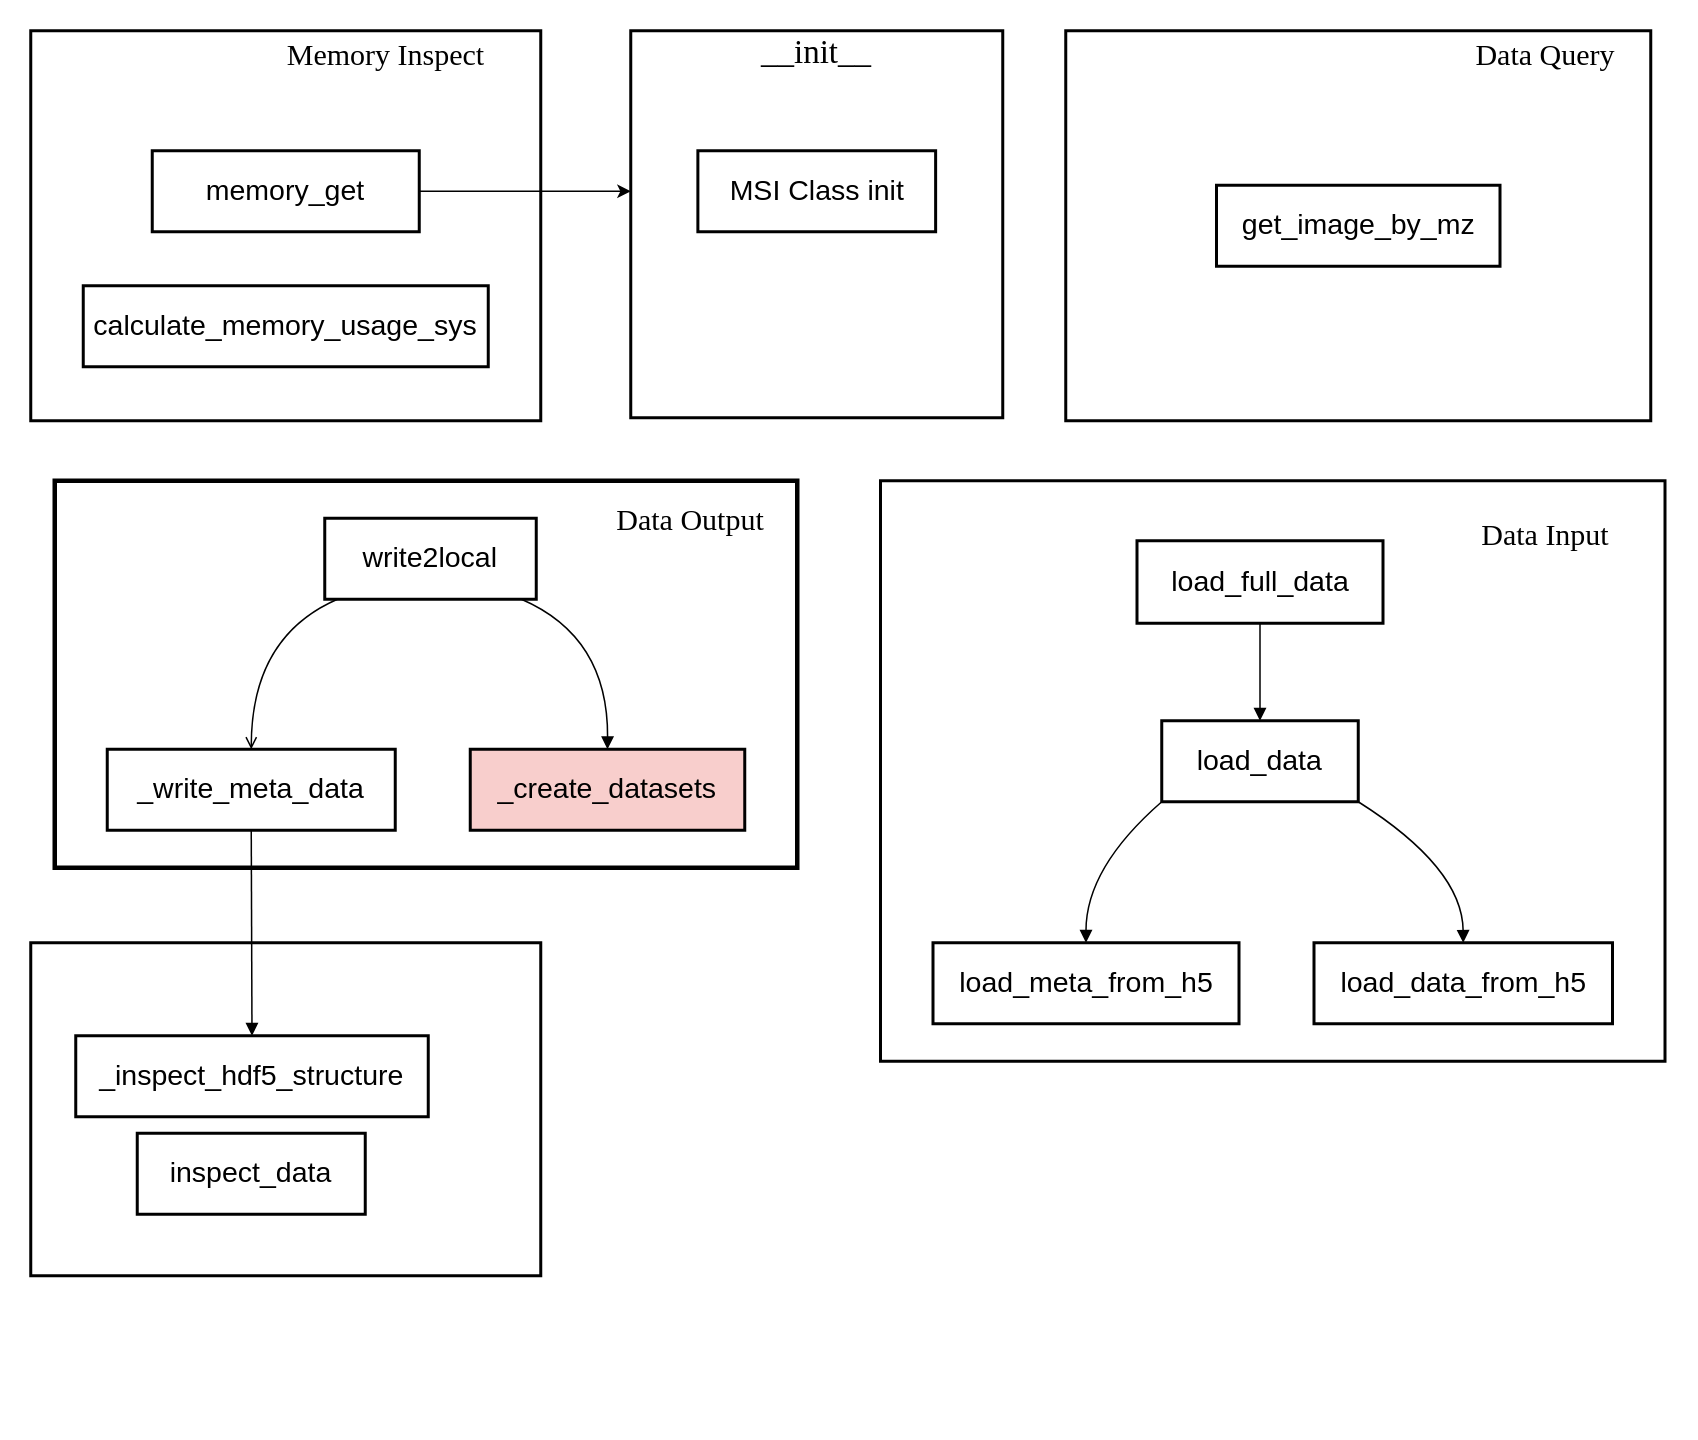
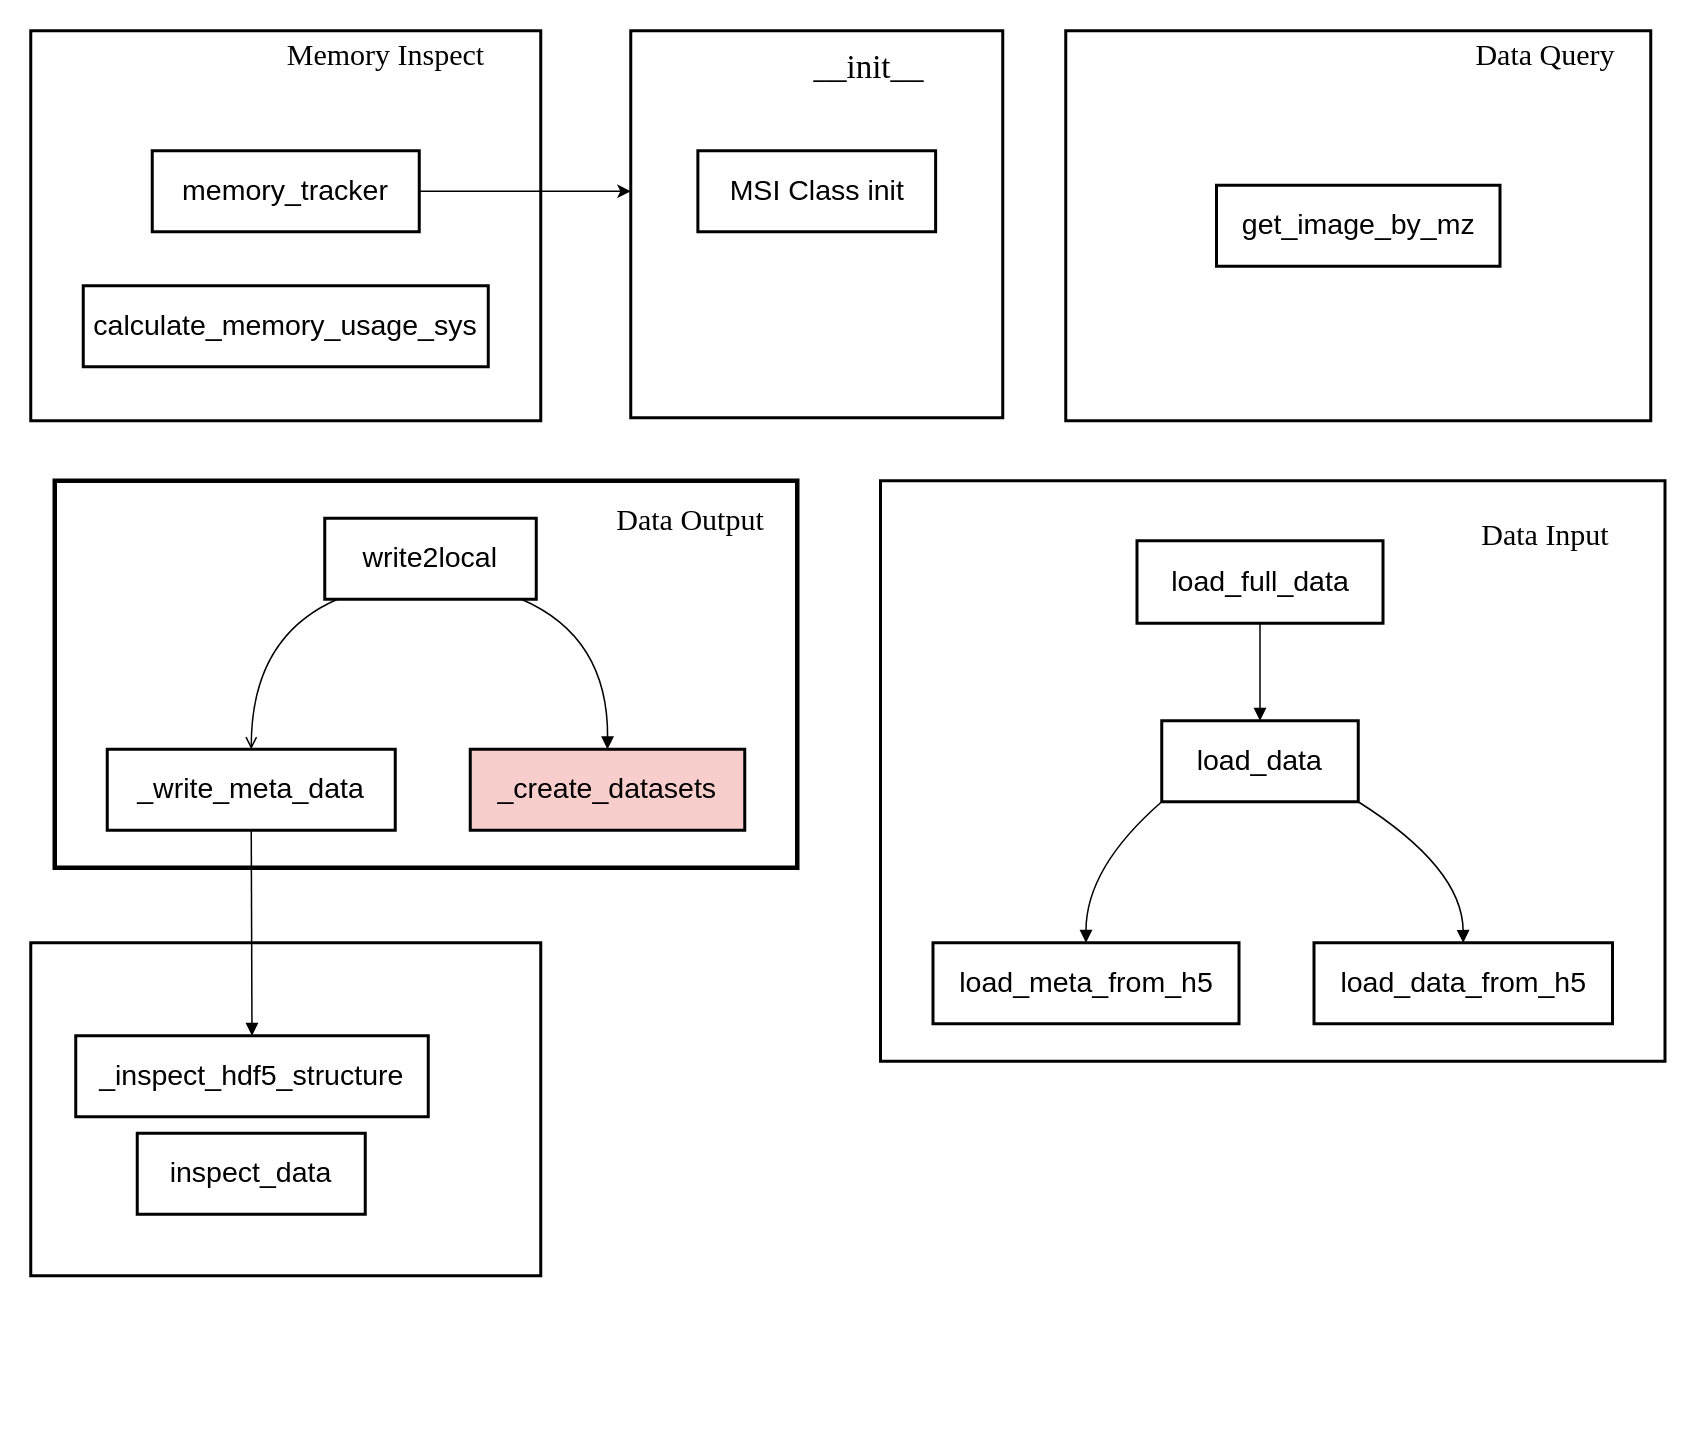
(817, 53) -> (869, 68)
(286, 191) -> (286, 191)
